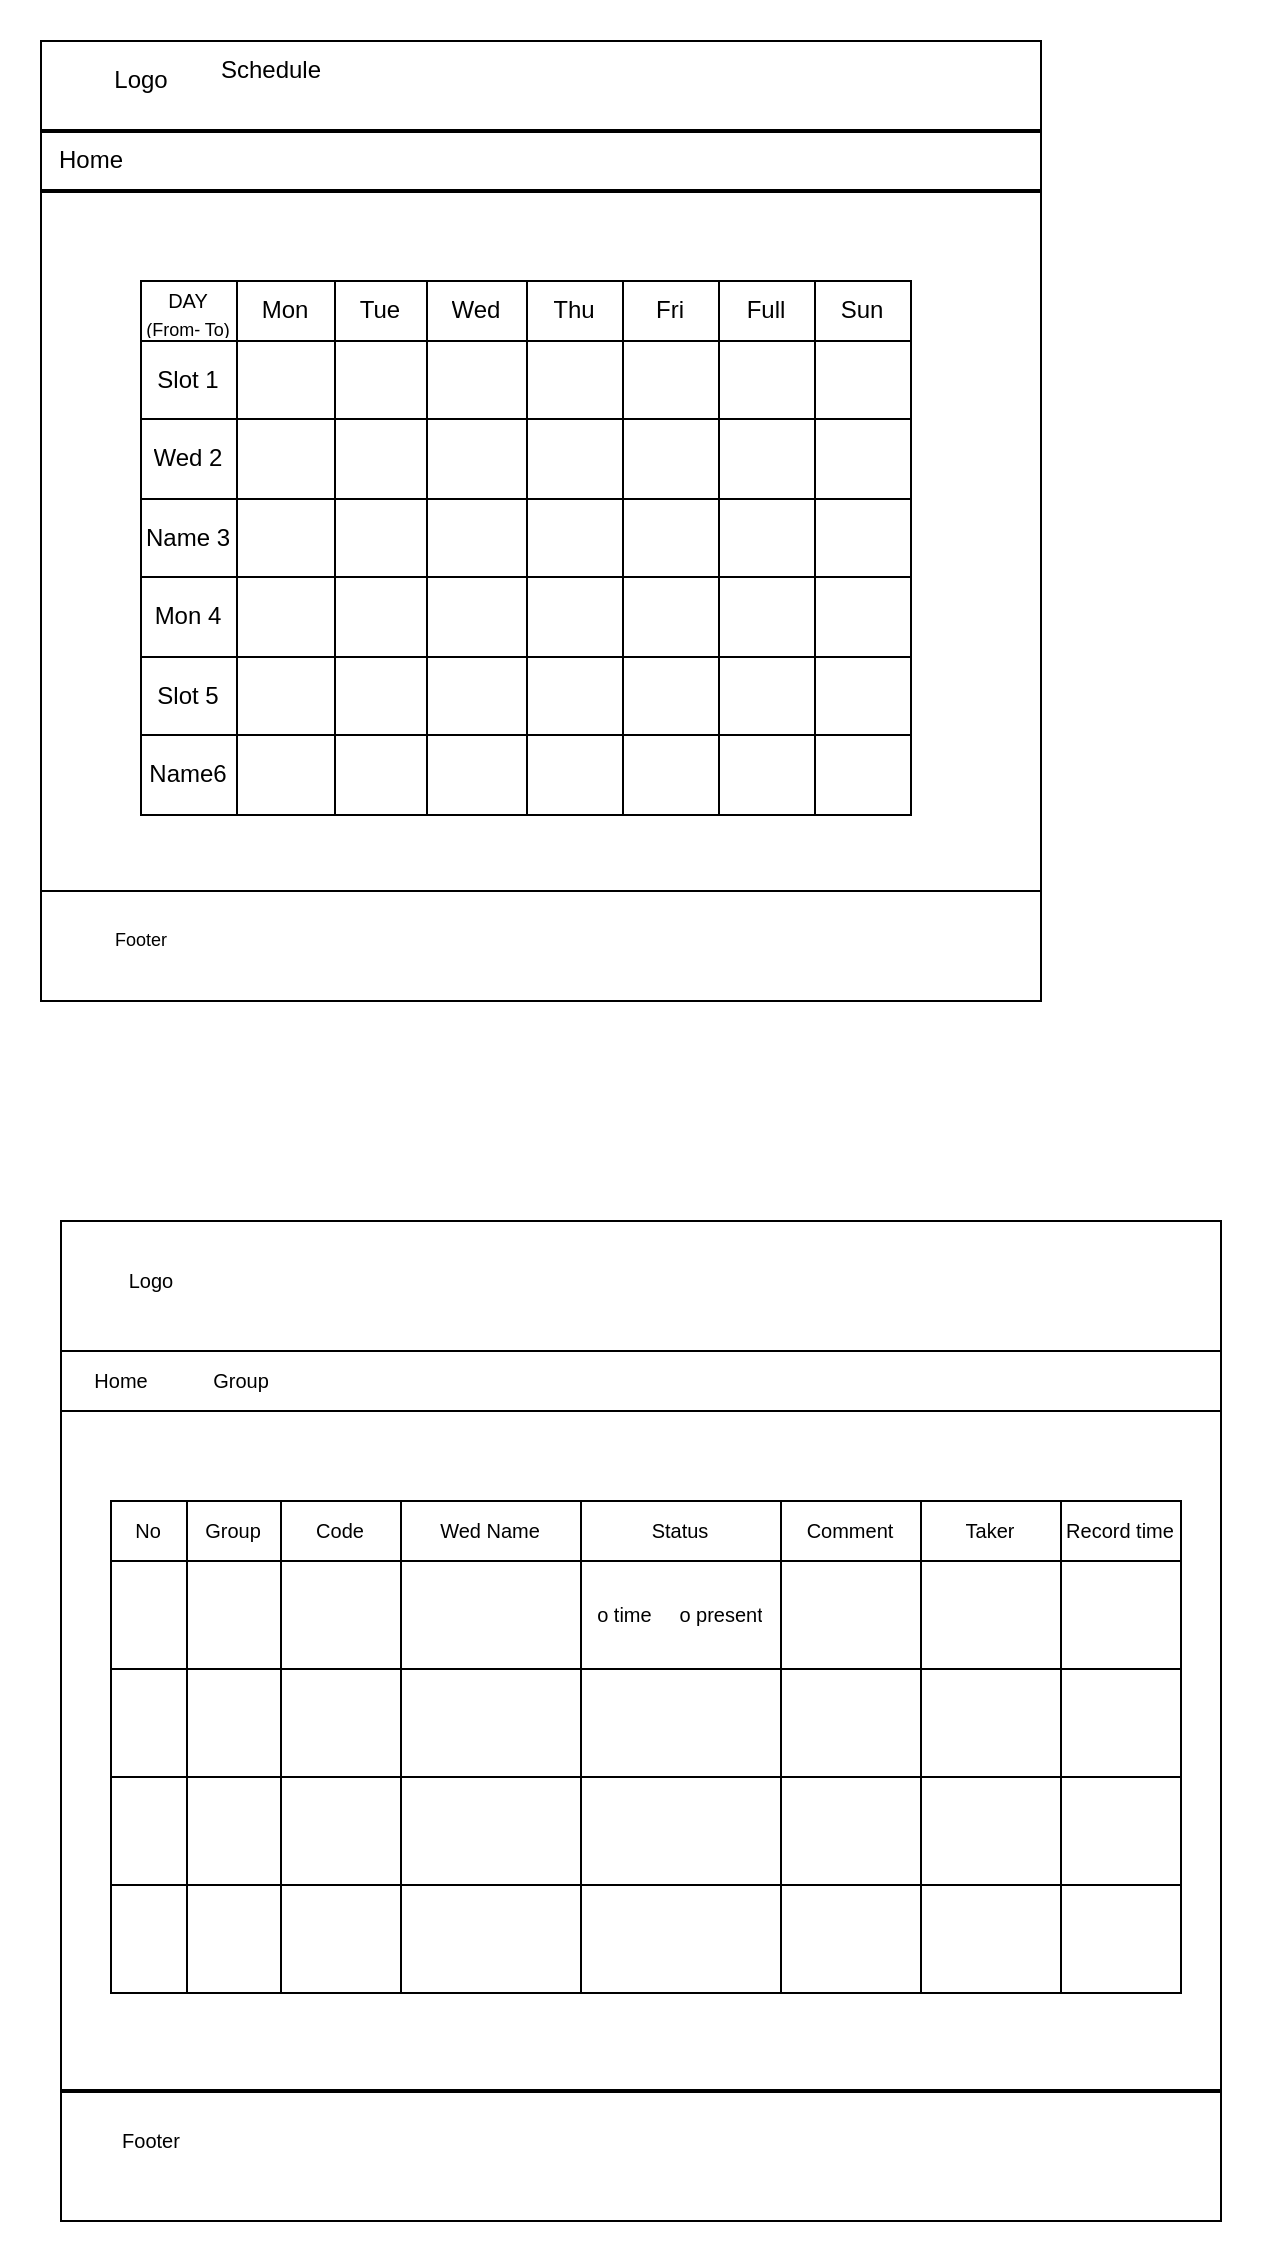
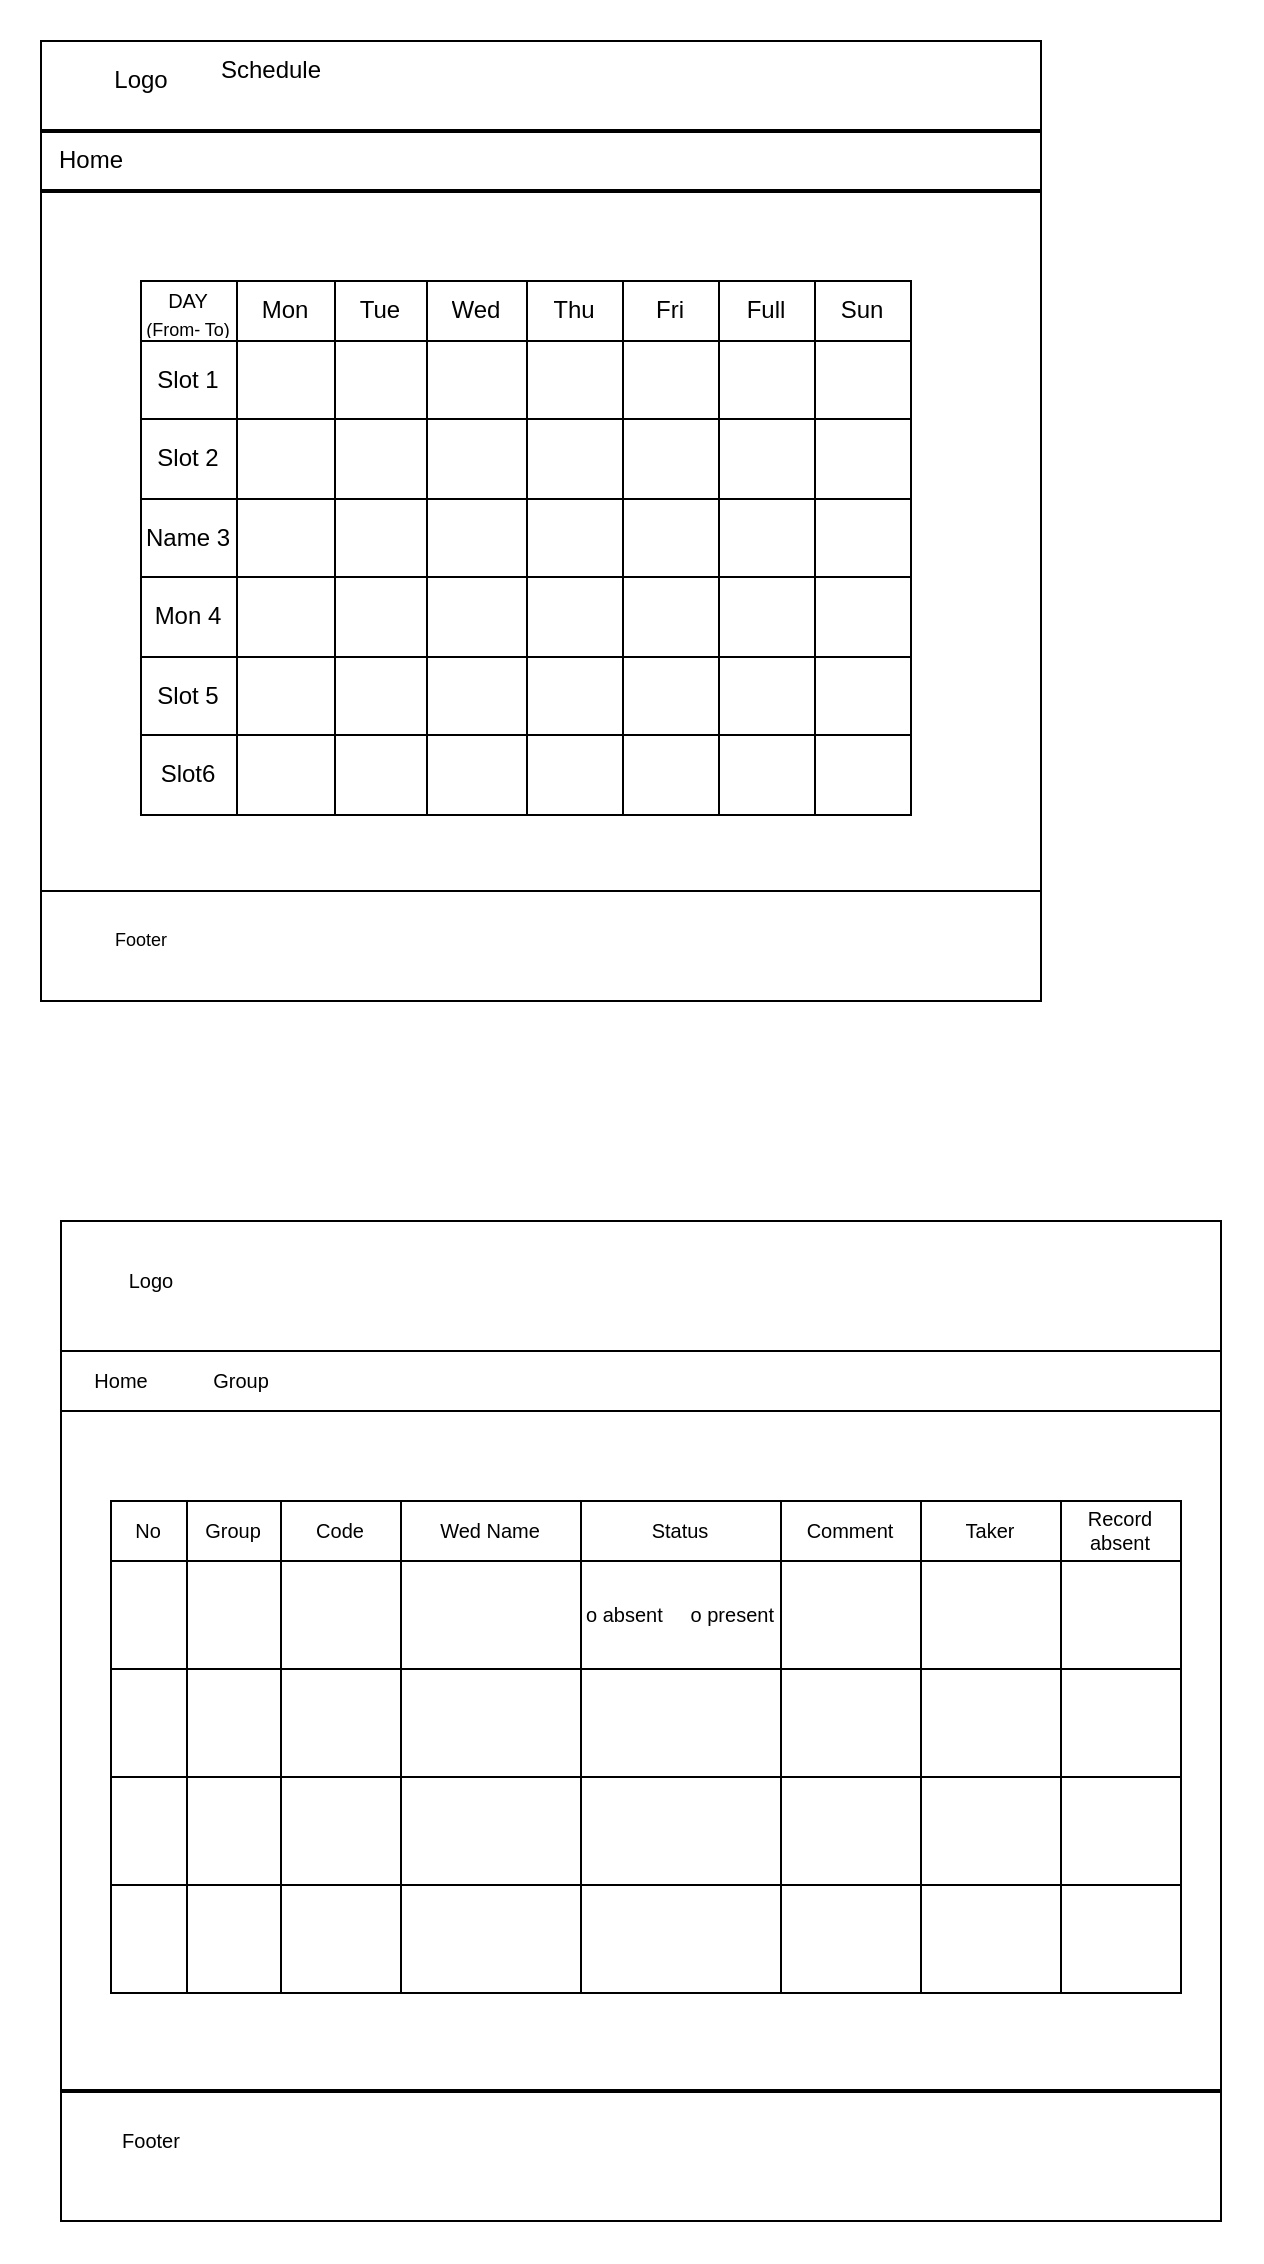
(189, 459) -> (189, 459)
(189, 775) -> (189, 775)
(1121, 1531) -> (1121, 1531)
(681, 1615) -> (681, 1615)
